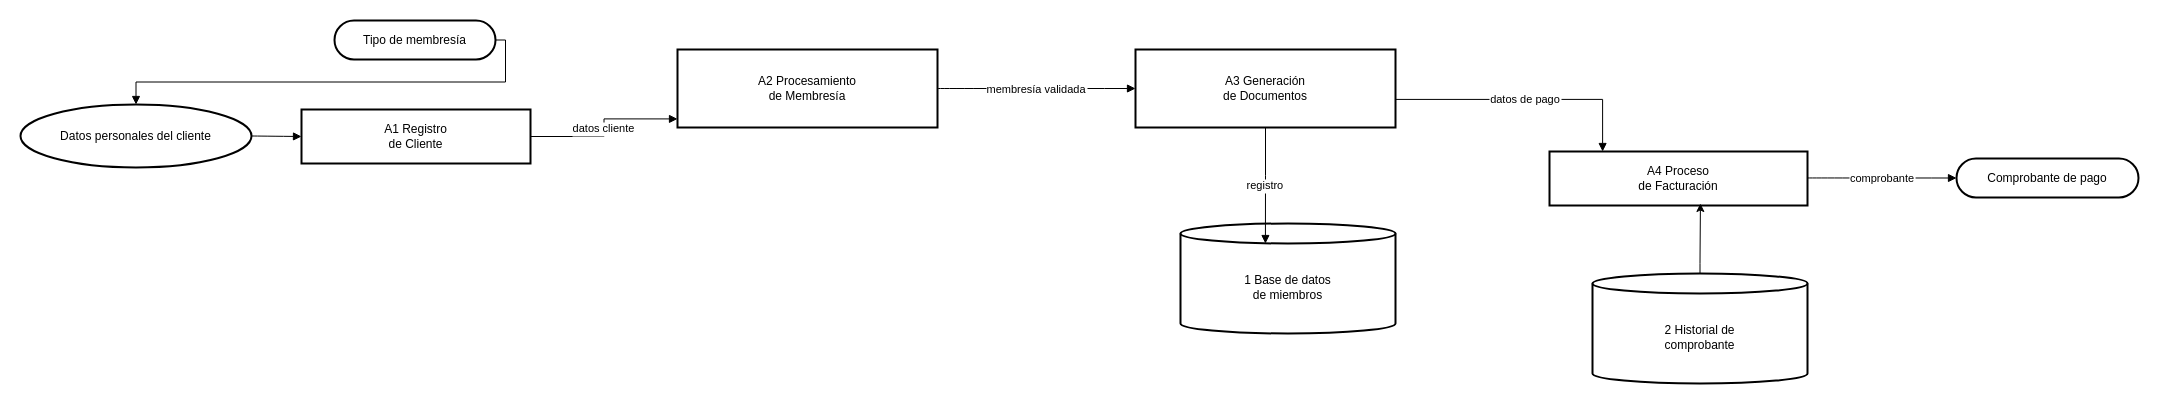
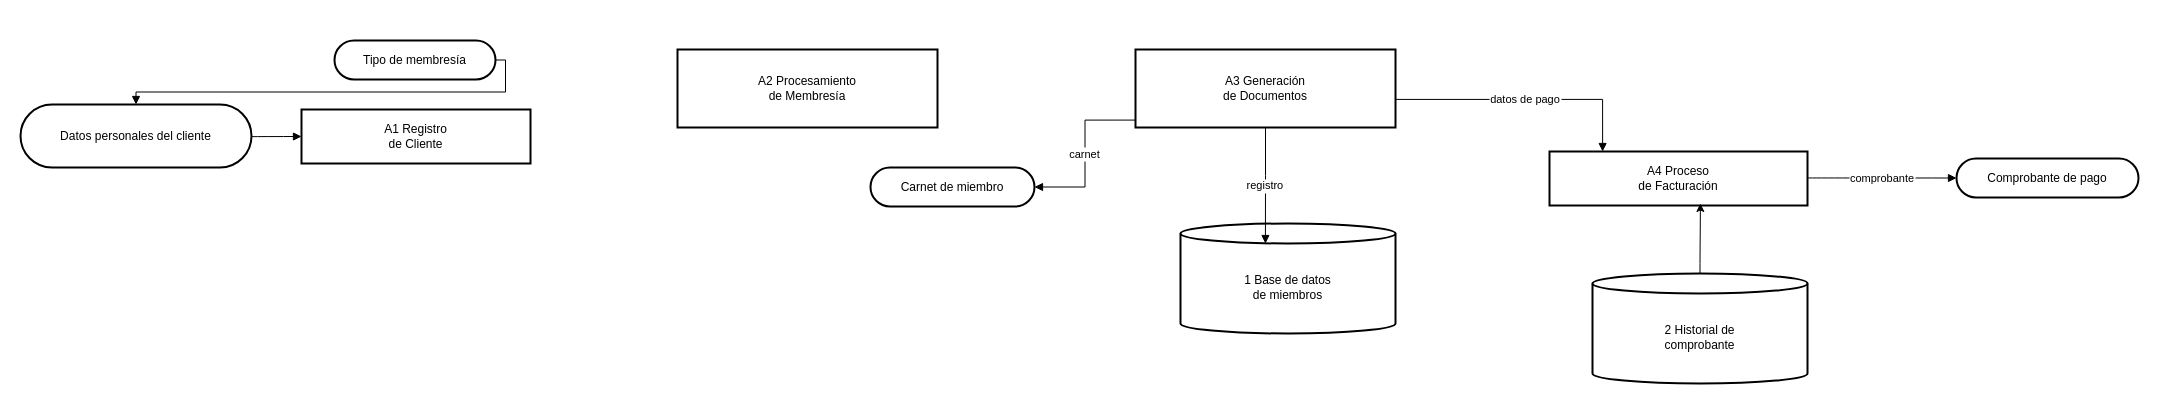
(415, 40) -> (415, 60)
(1034, 89) -> none
(629, 119) -> none
(136, 136) -> (136, 136)
none -> (1085, 148)
none -> (953, 187)
